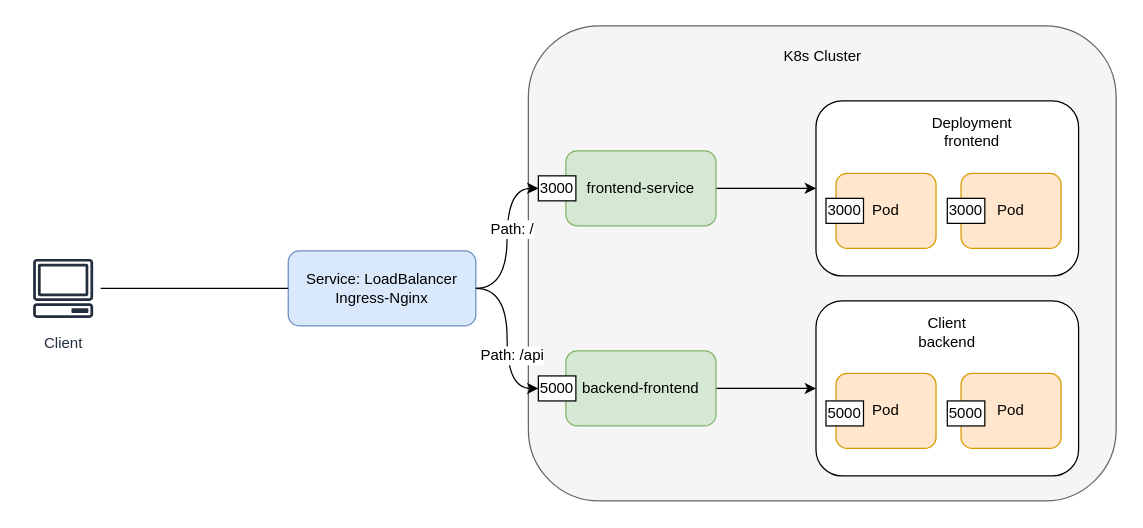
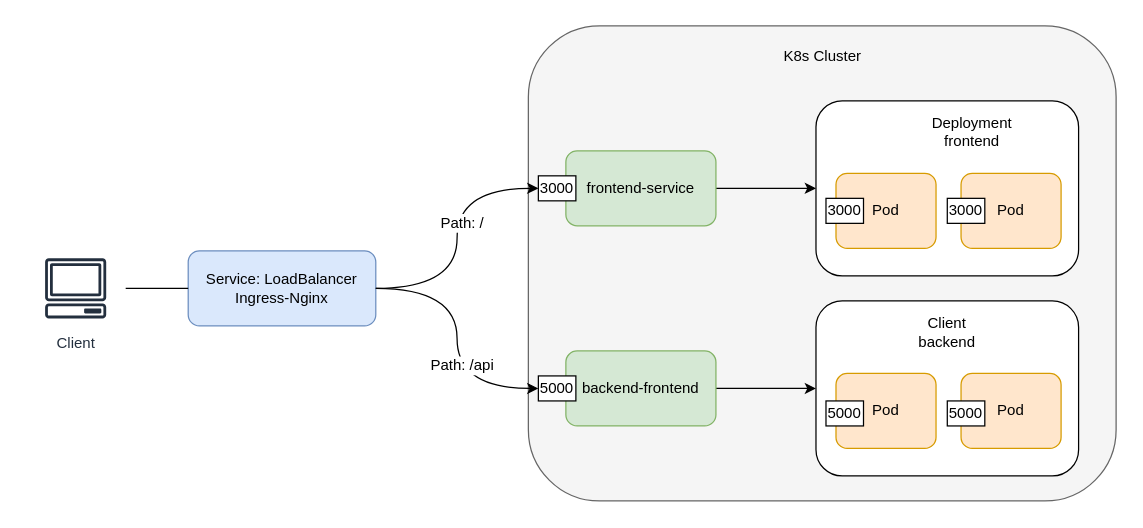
(63, 288) -> (76, 288)
(382, 288) -> (282, 288)
